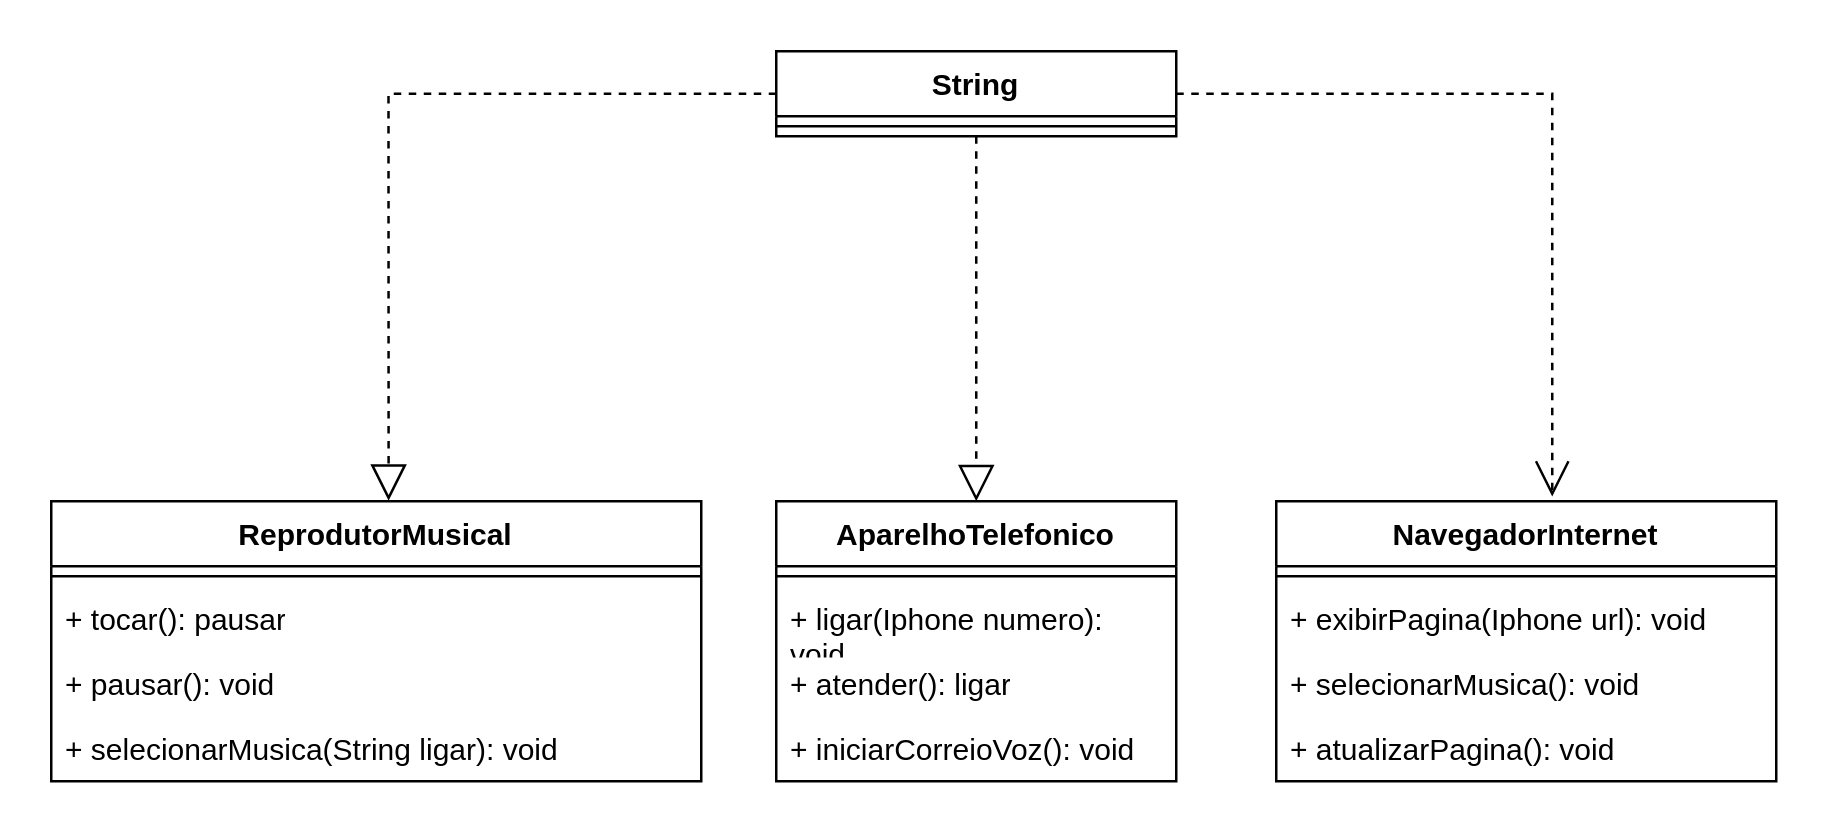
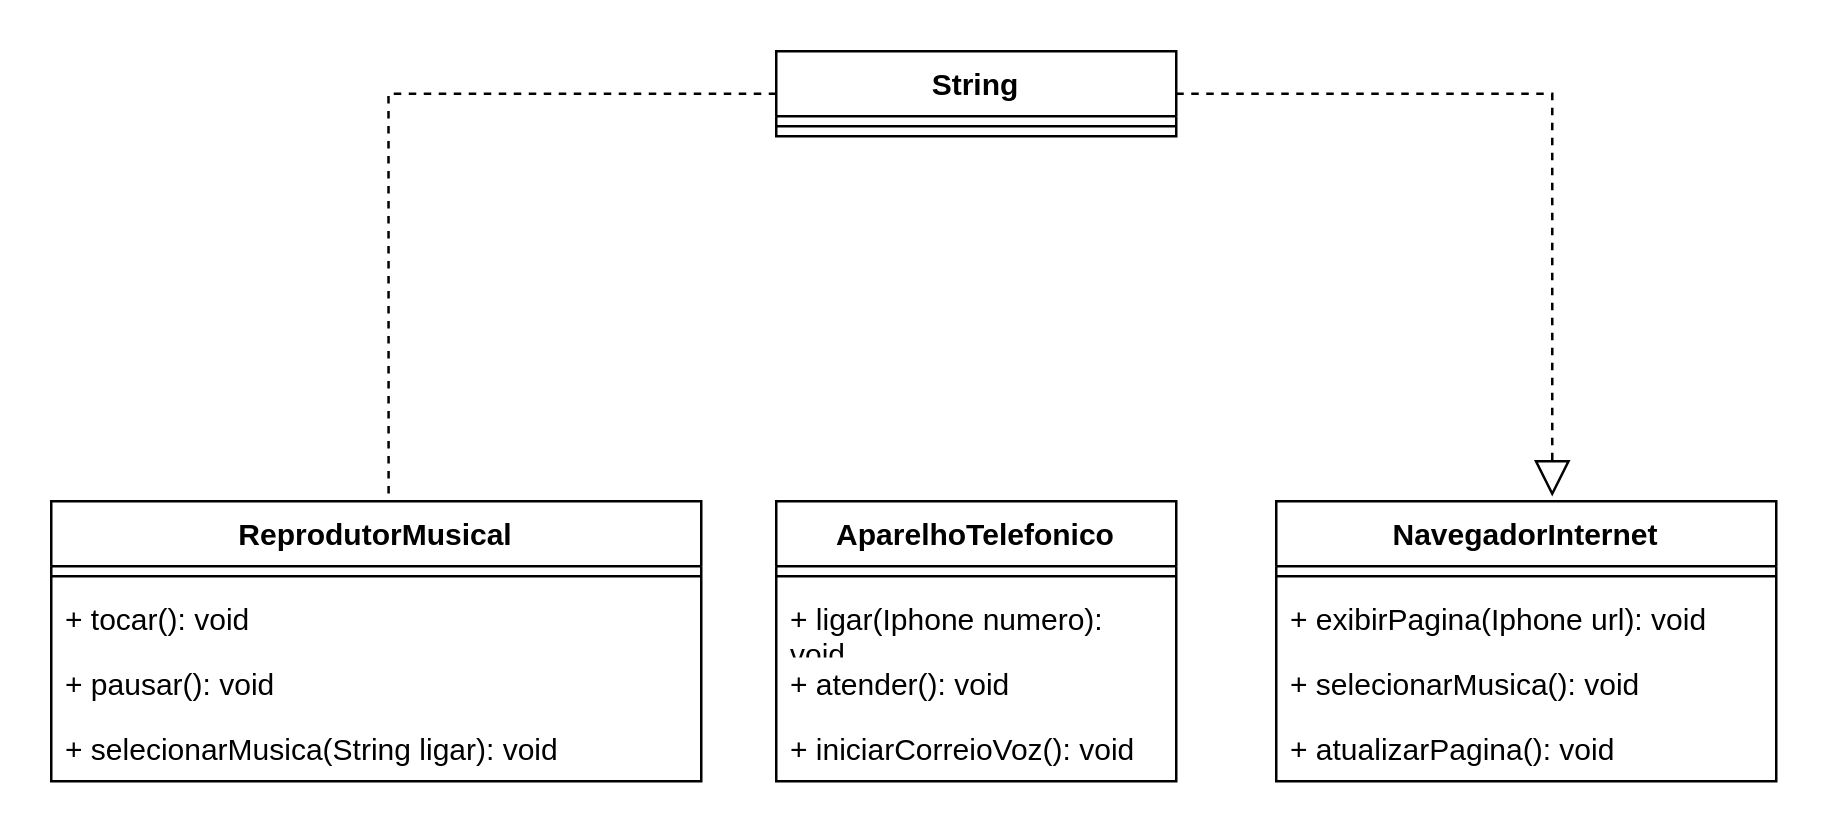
(976, 304) -> none
(389, 463) -> (389, 480)
(1552, 474) -> (1552, 459)
(197, 622) -> (177, 622)
(923, 687) -> (918, 687)
